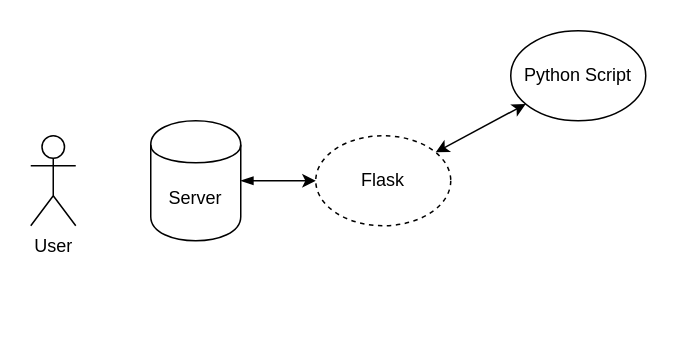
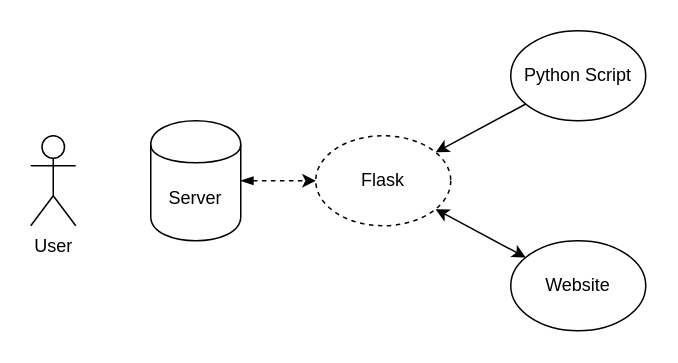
(516, 109) -> (520, 107)
(280, 181) -> (280, 181)
none -> (480, 233)
none -> (578, 286)
